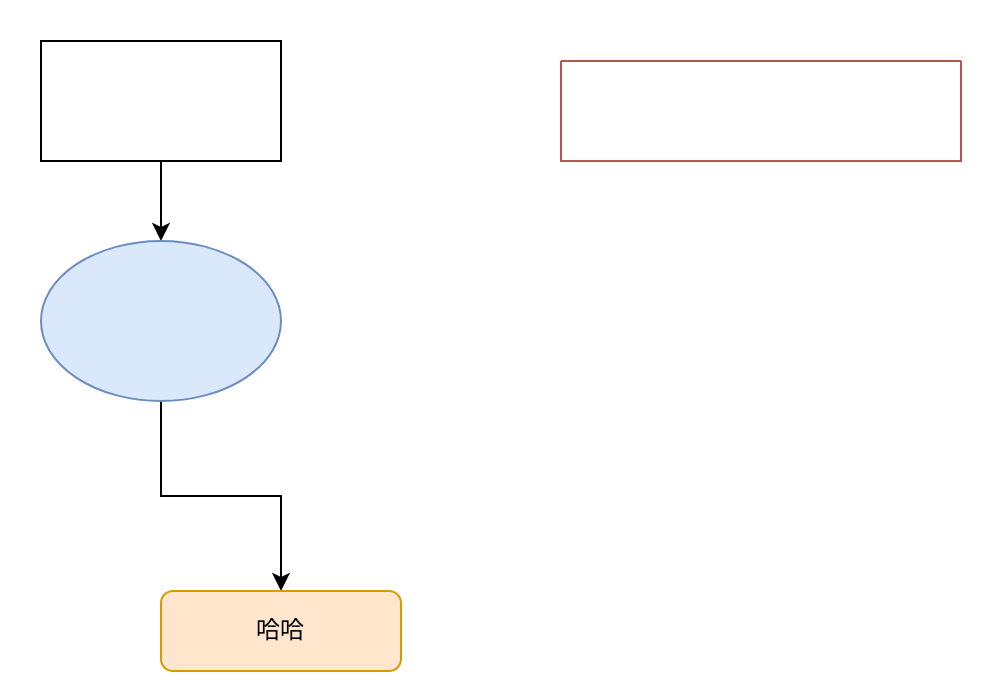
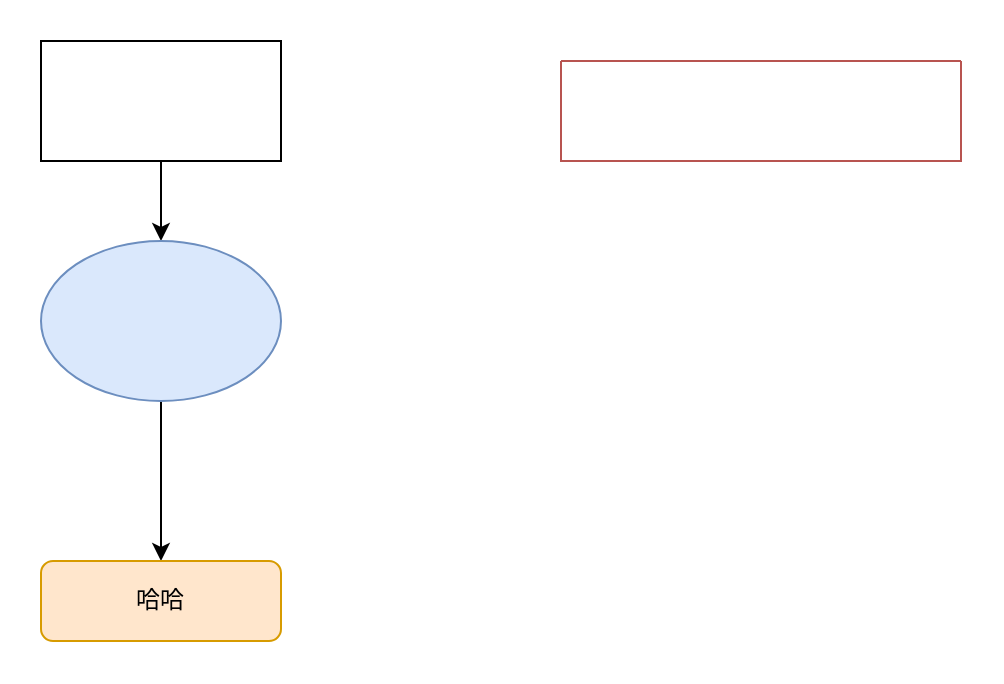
(281, 631) -> (161, 601)
